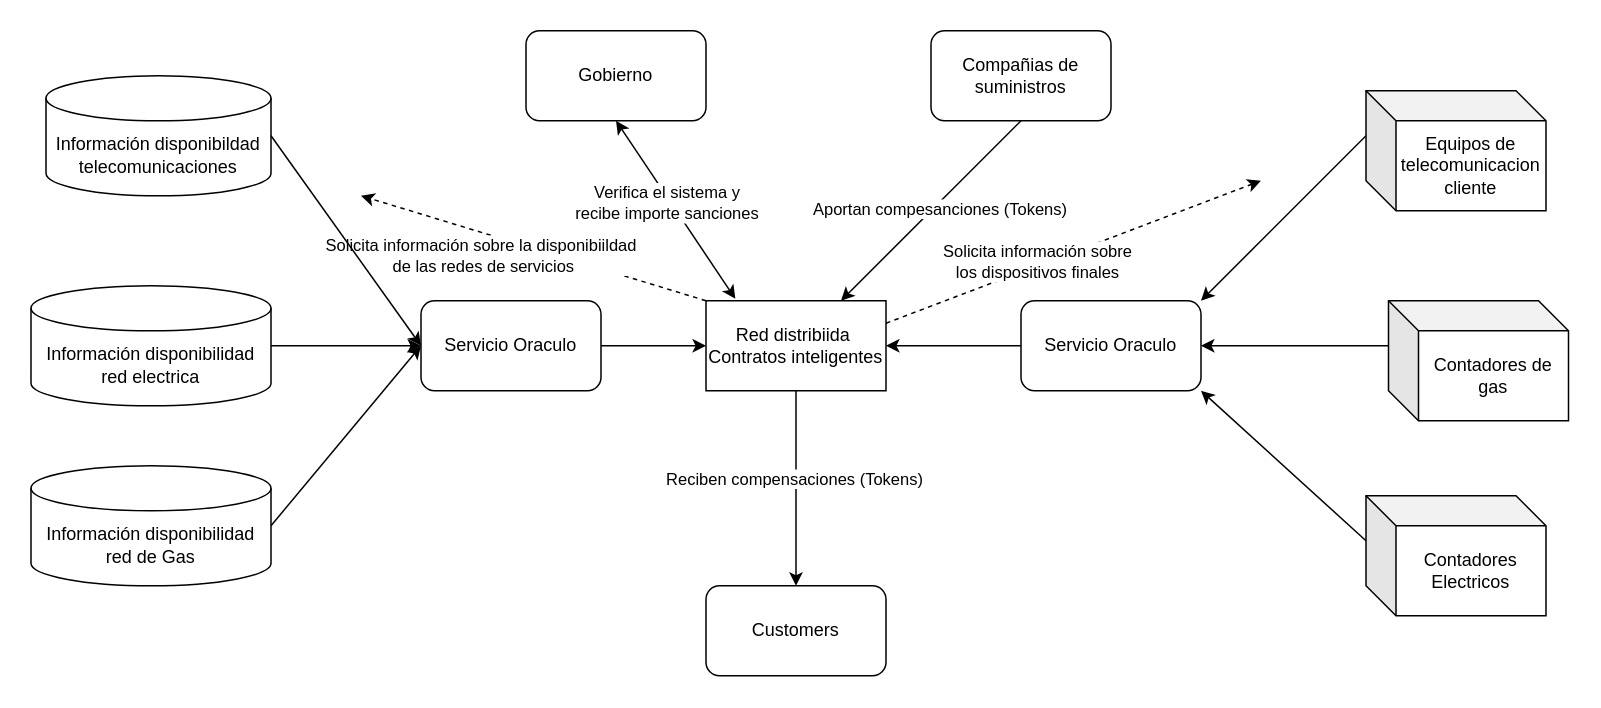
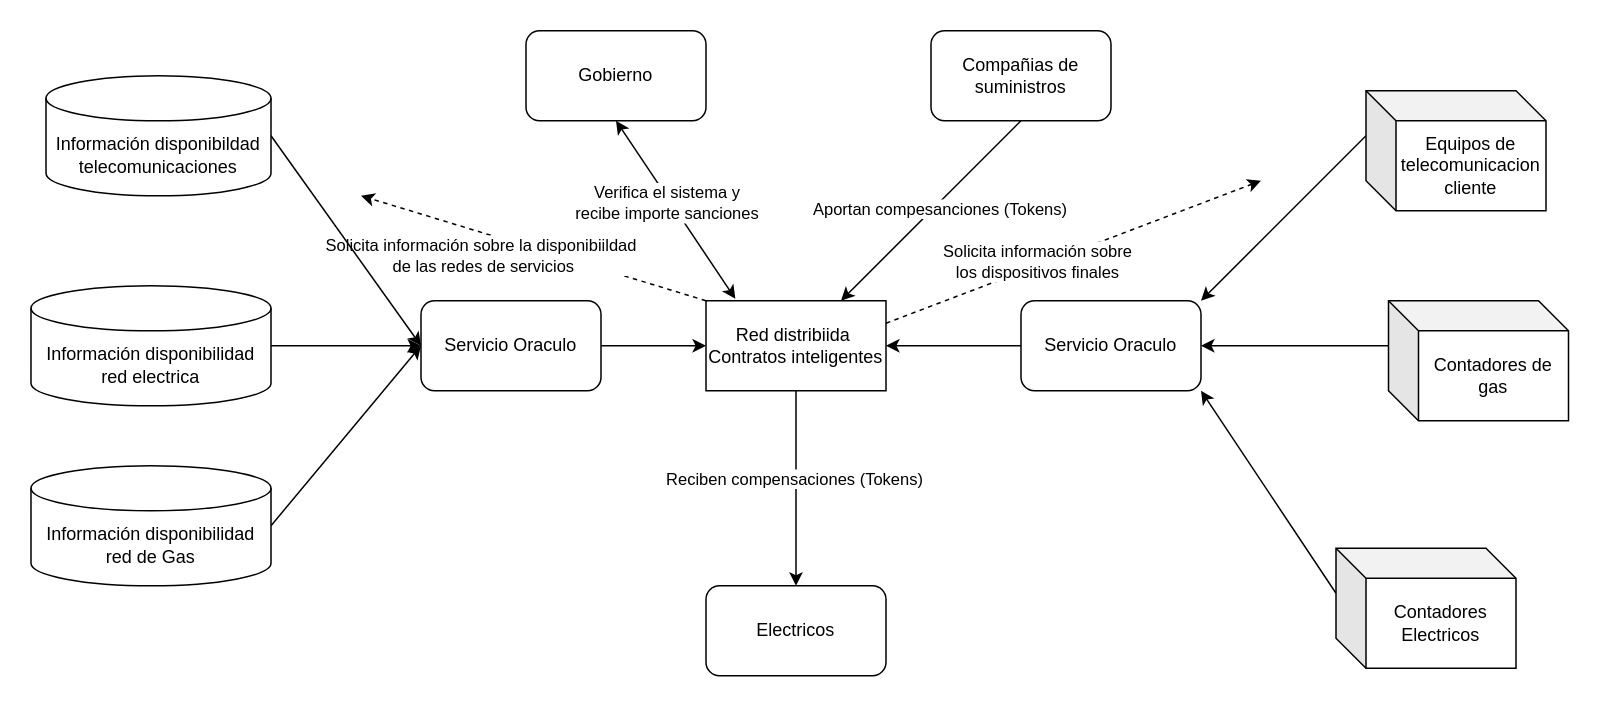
(1456, 556) -> (1426, 608)
(796, 631) -> (796, 631)
